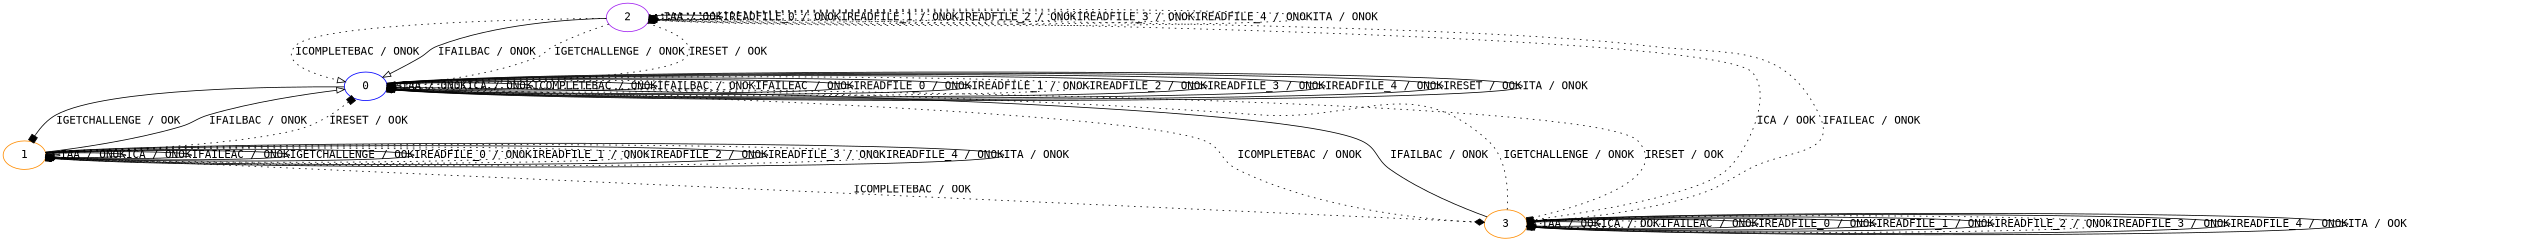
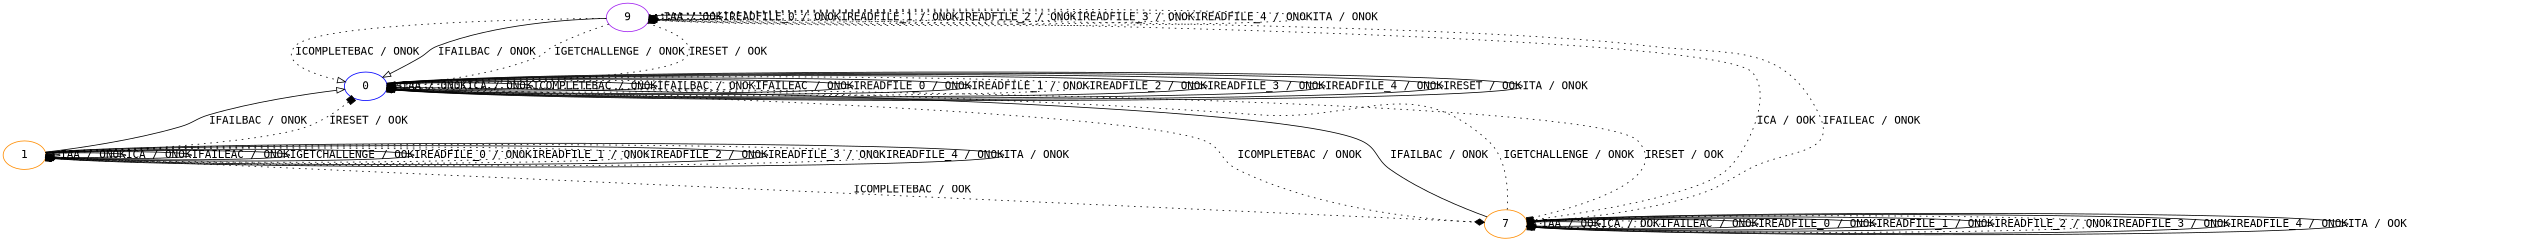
(628, 17) -> (628, 17)
(184, 92) -> none
(1506, 224) -> (1506, 224)
